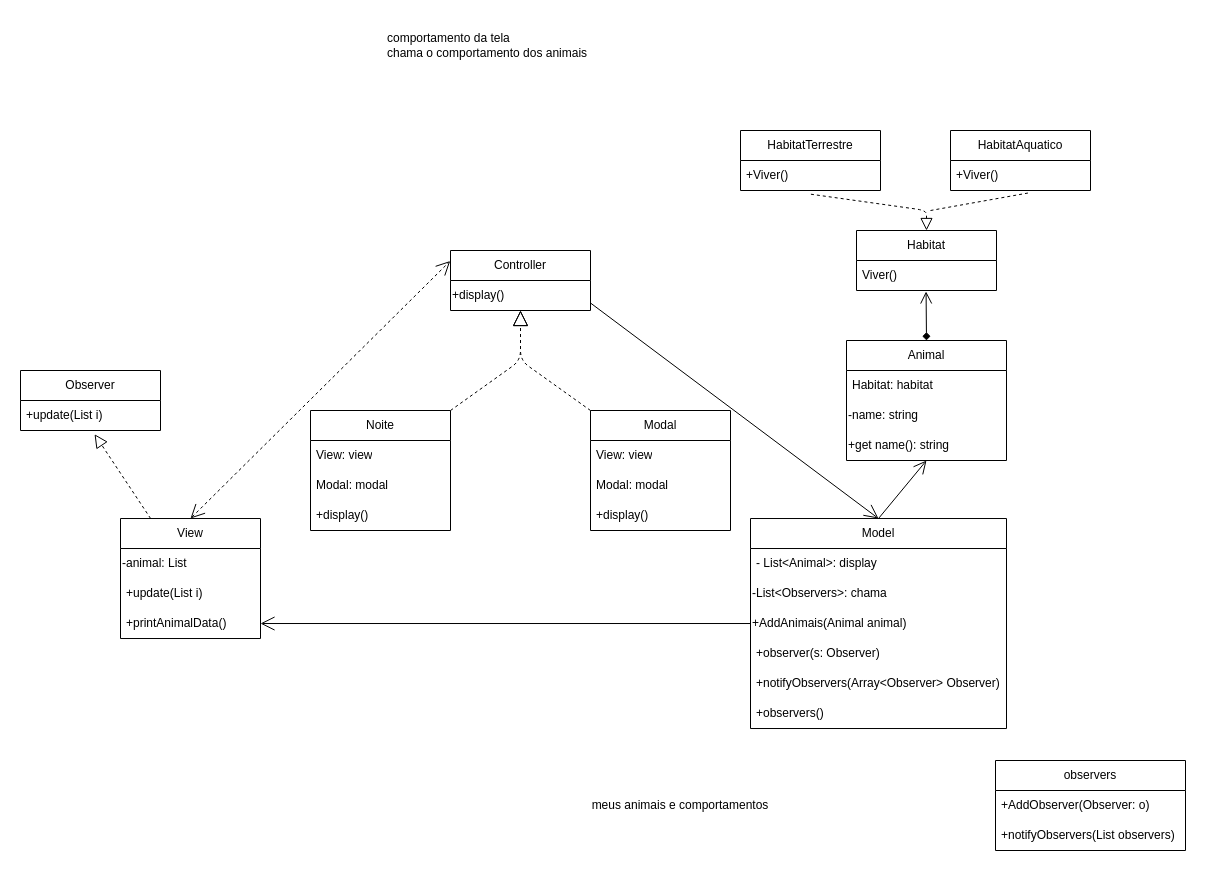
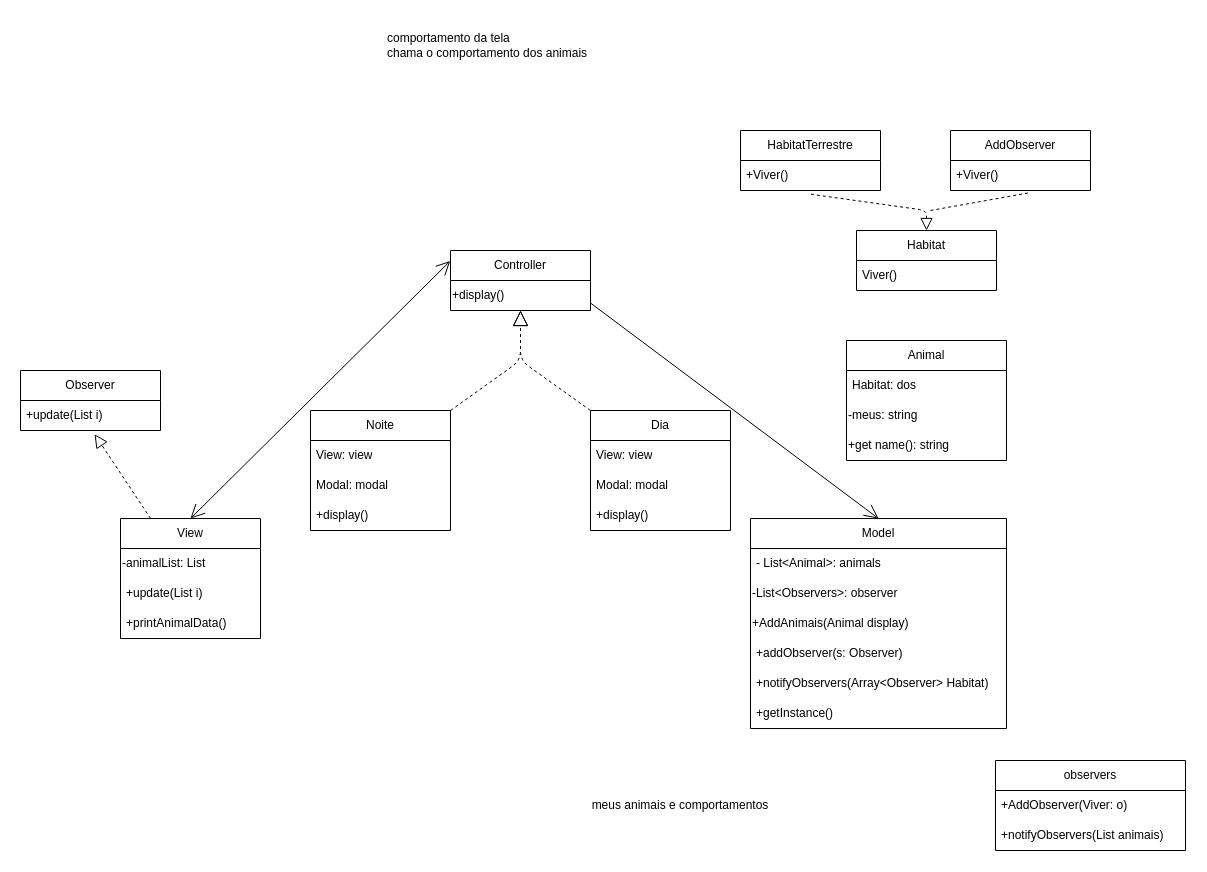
(1021, 146) -> (1021, 146)
(926, 314) -> none
(900, 386) -> (888, 386)
(320, 390) -> (320, 390)
(888, 416) -> (888, 416)
(661, 426) -> (661, 426)
(901, 491) -> none
(158, 564) -> (170, 564)
(821, 564) -> (821, 564)
(825, 594) -> (835, 594)
(506, 624) -> none
(829, 624) -> (832, 624)
(827, 654) -> (837, 654)
(880, 684) -> (880, 684)
(797, 714) -> (804, 714)
(1082, 806) -> (1071, 806)
(1092, 836) -> (1092, 836)
